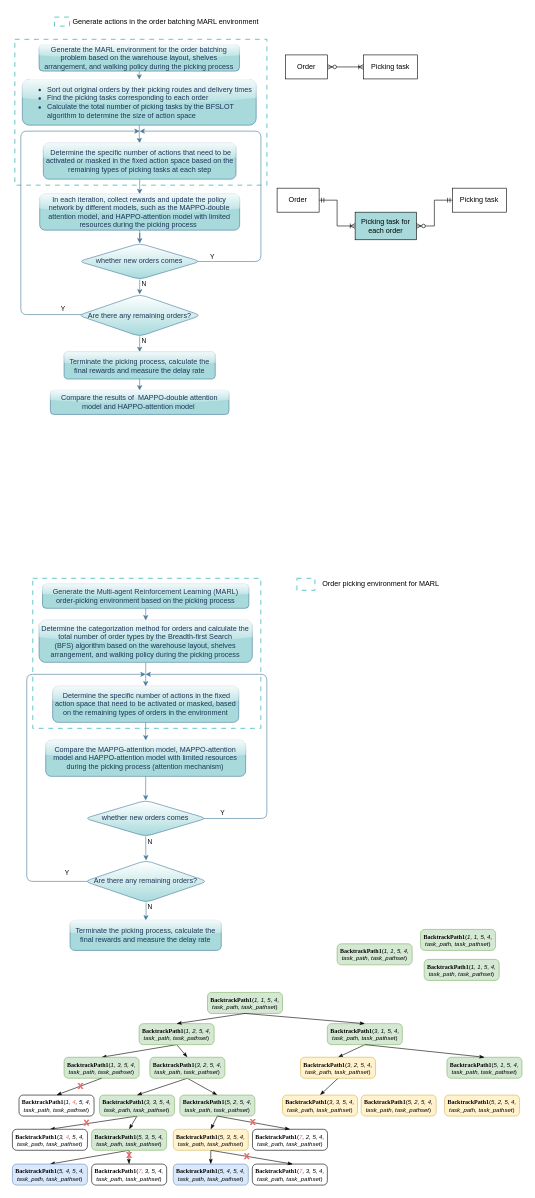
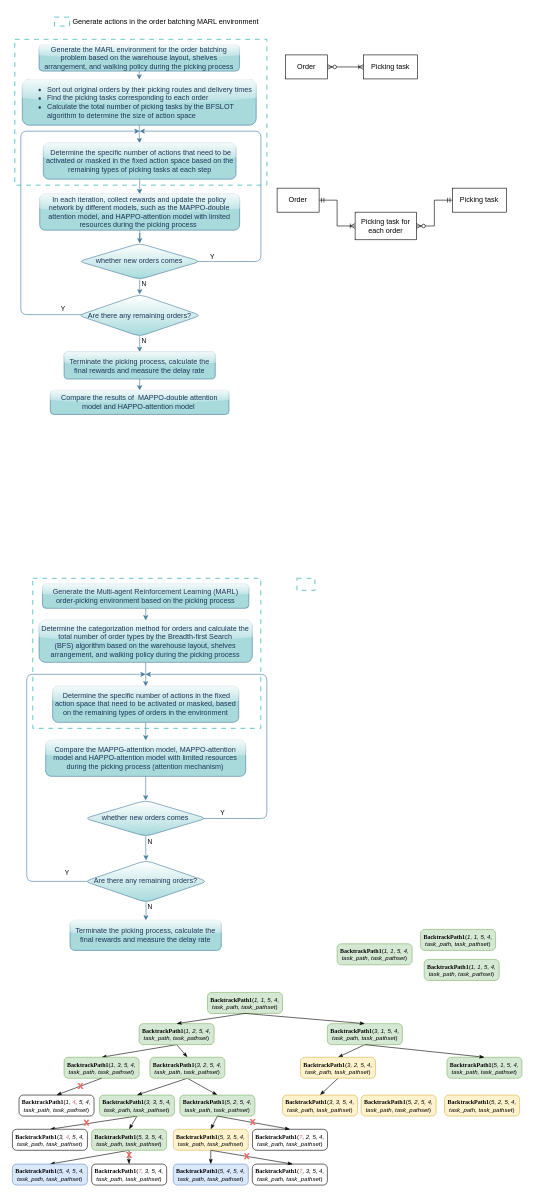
(386, 226) -> (386, 226)
(381, 584) -> none
